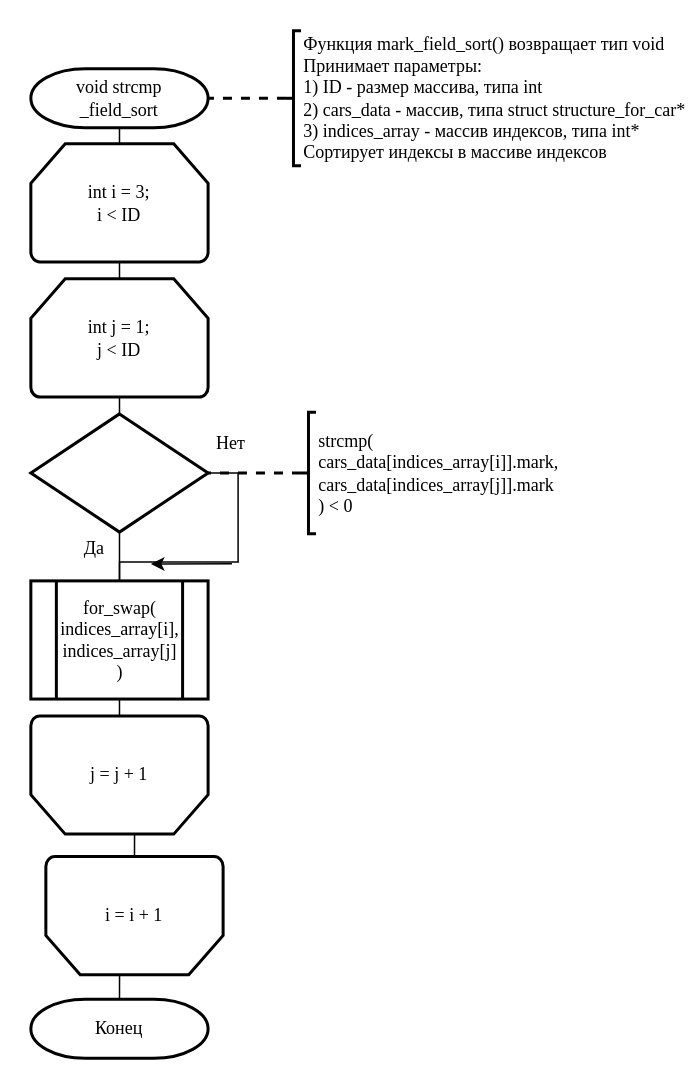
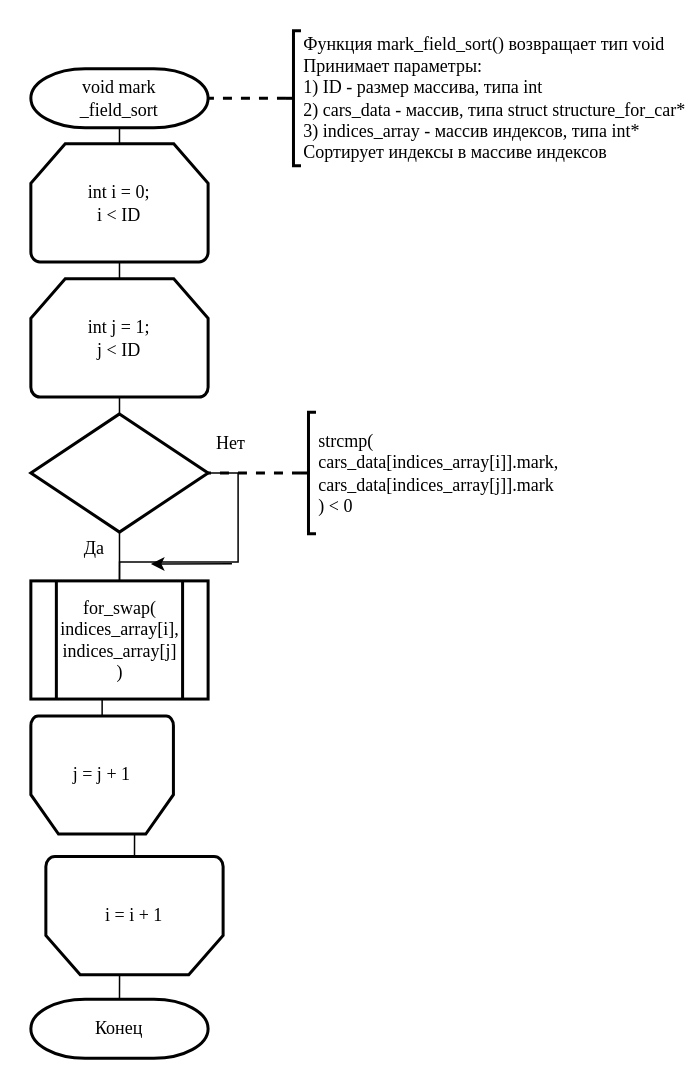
(119, 98) -> (119, 98)
(119, 203) -> (119, 203)
(119, 775) -> (102, 775)
